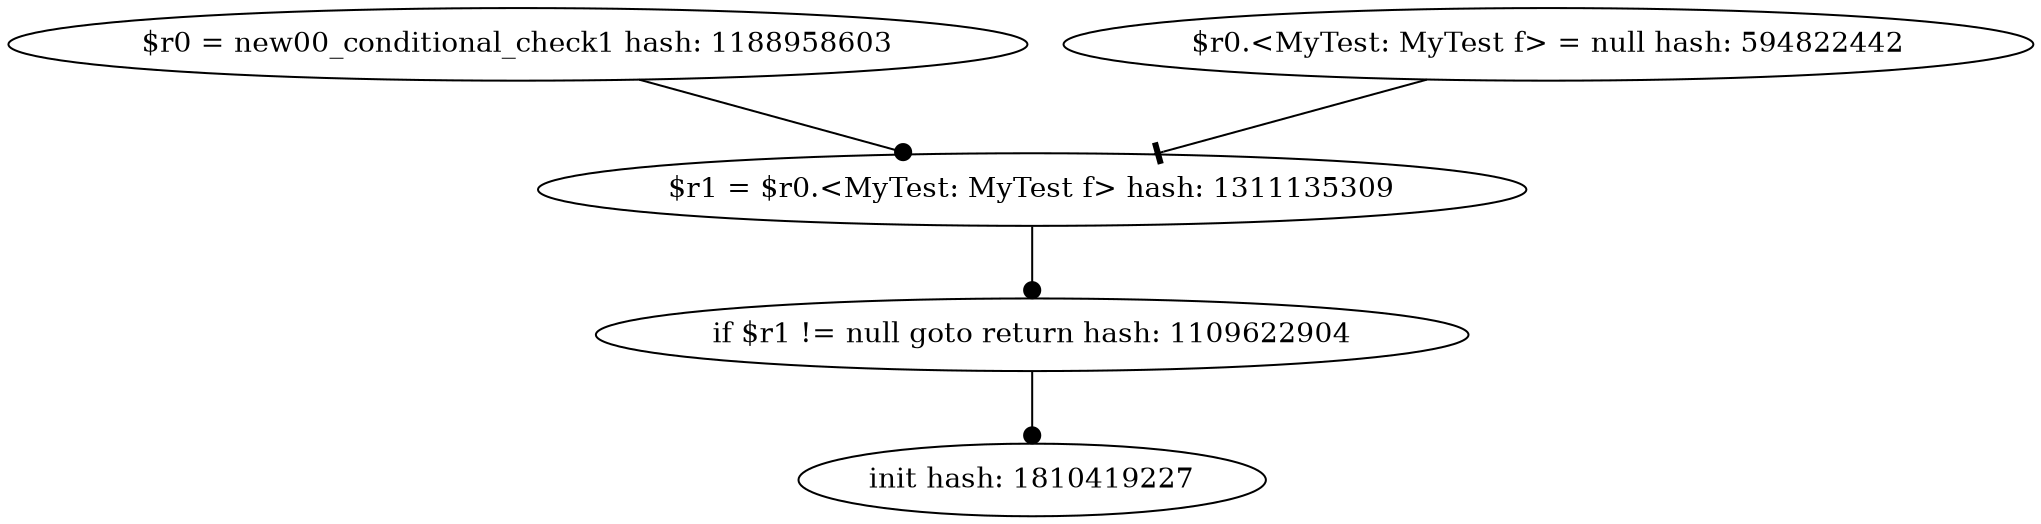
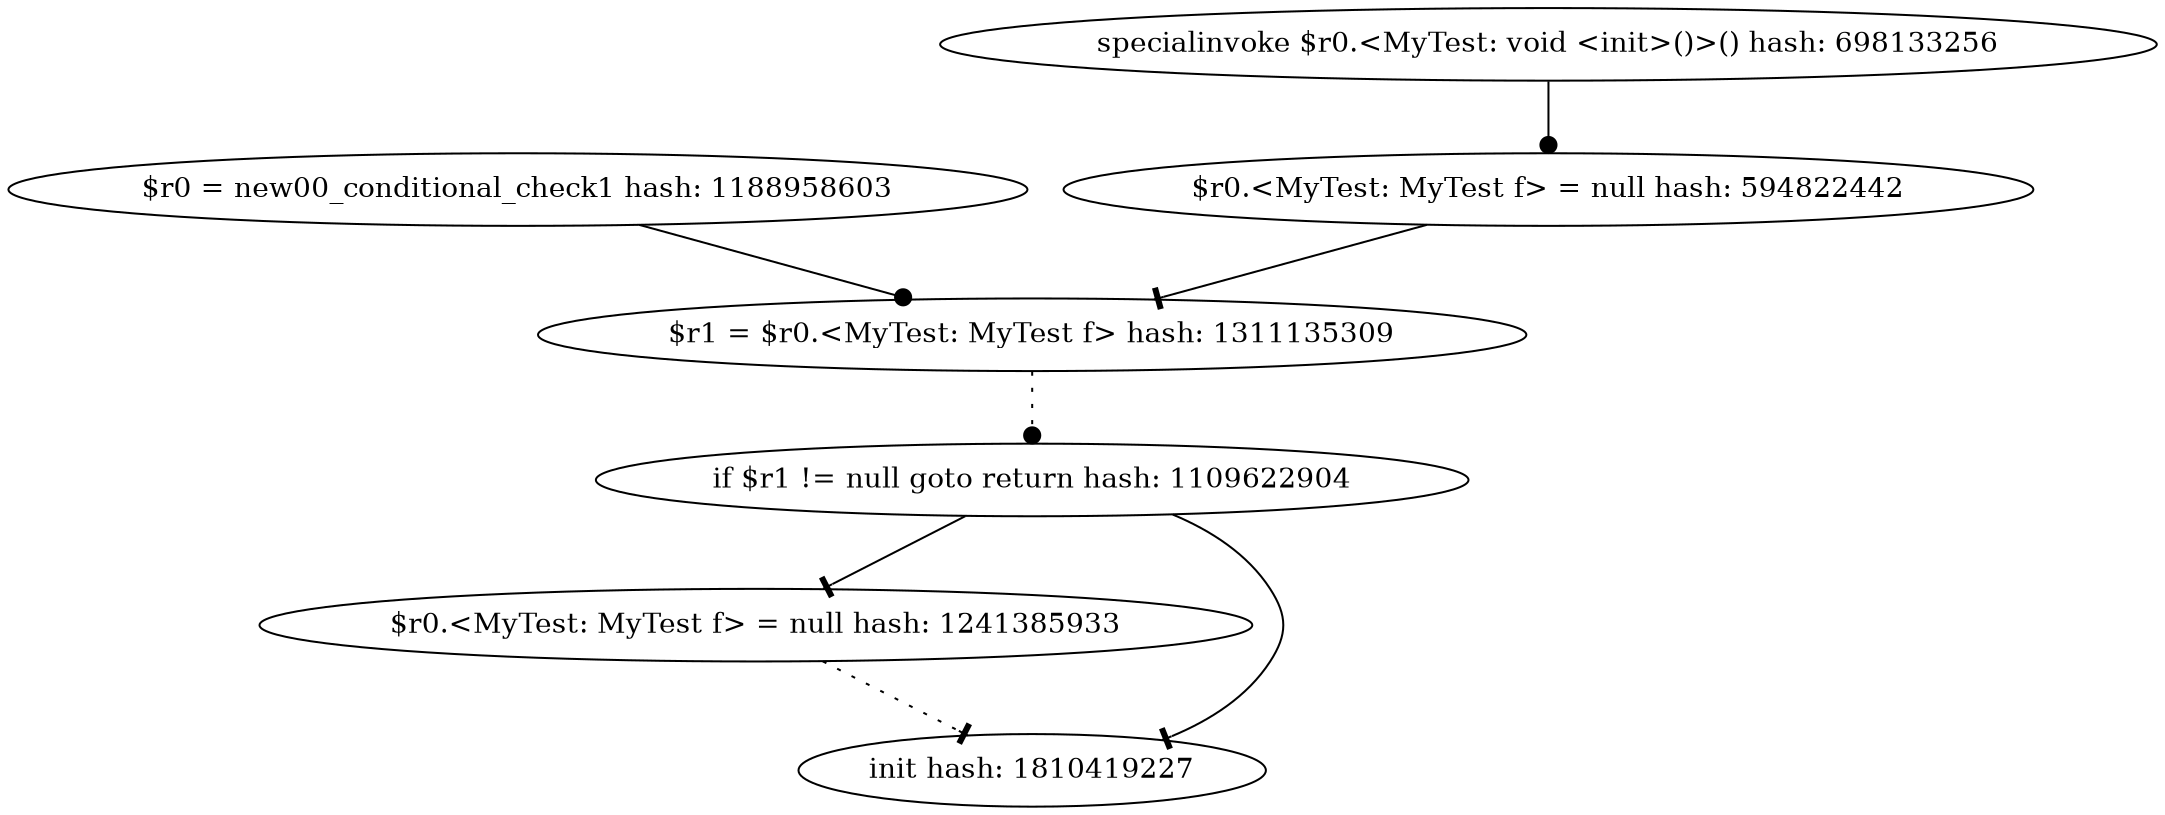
none -> (1548, 44)
(1032, 254) -> (1032, 399)
(1032, 399) -> (1283, 626)
none -> (756, 625)
